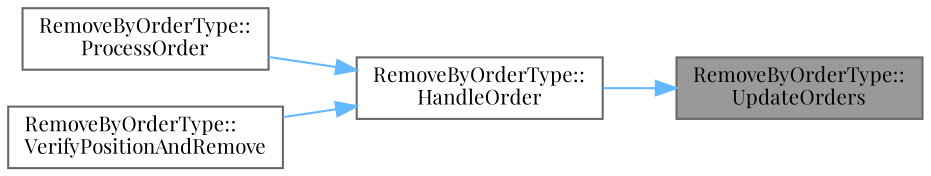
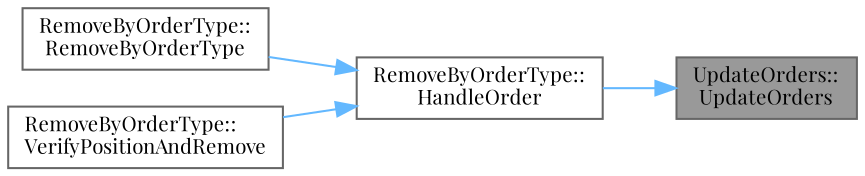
(146, 39) -> (146, 39)
(799, 88) -> (767, 88)
